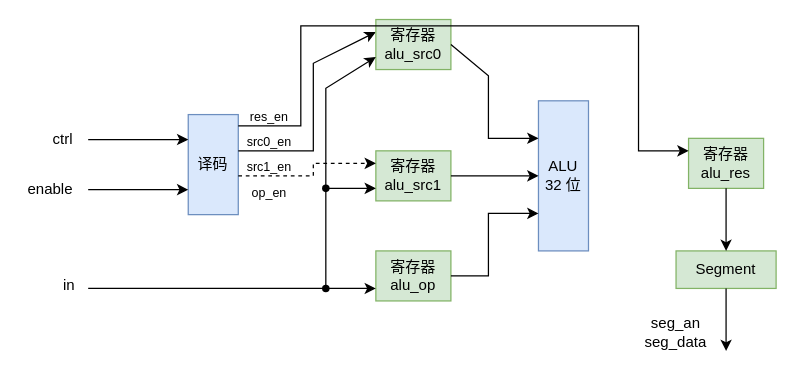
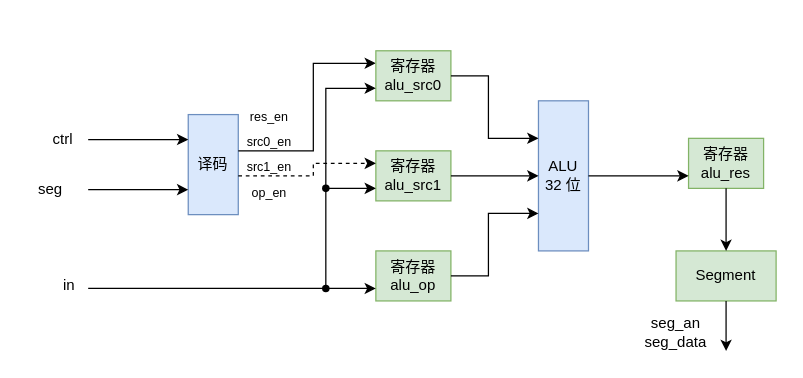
(472, 26) -> none
(413, 44) -> (413, 76)
none -> (634, 176)
(51, 189) -> (51, 189)
(726, 269) -> (726, 276)
